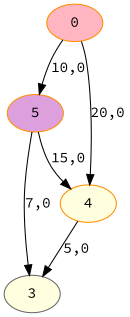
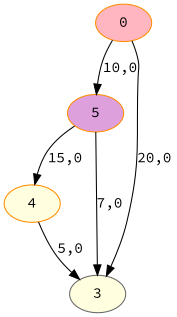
(91, 107) -> (137, 155)
